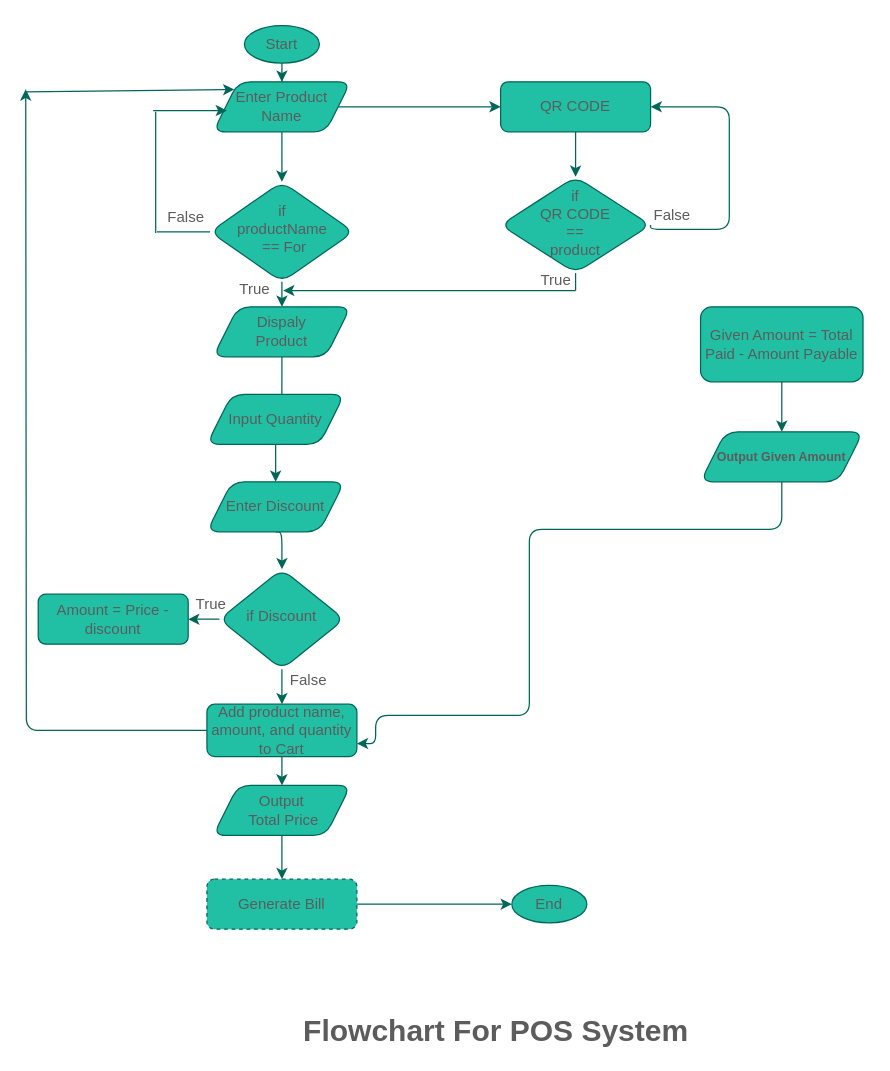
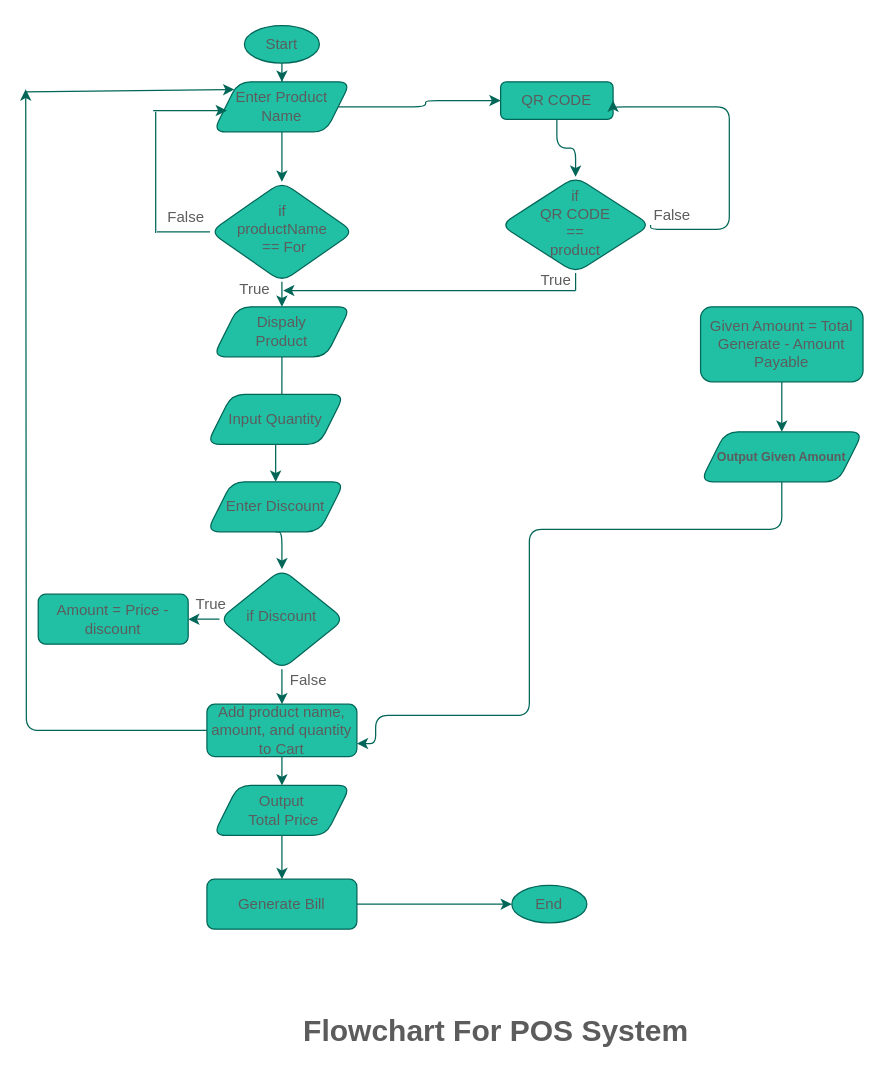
(576, 107) -> (557, 101)
(782, 344) -> (782, 344)
(282, 904) -> (282, 904)
